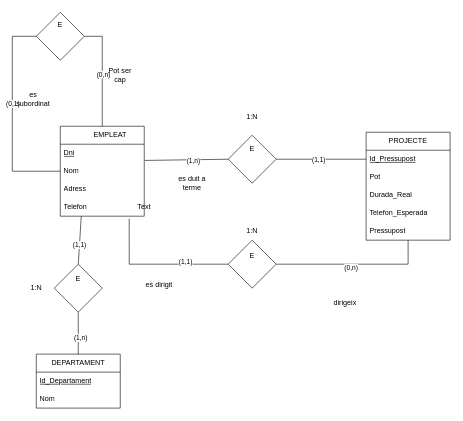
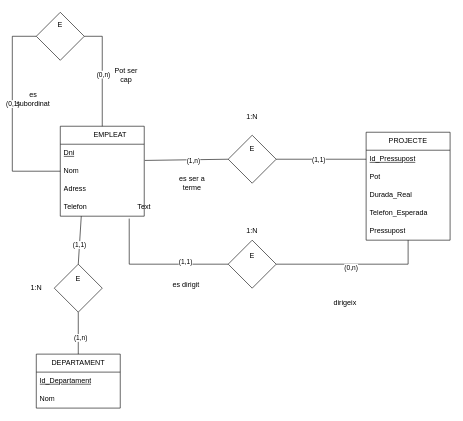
(120, 75) -> (126, 75)
(192, 183) -> (192, 183)
(159, 285) -> (186, 285)
